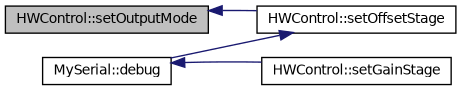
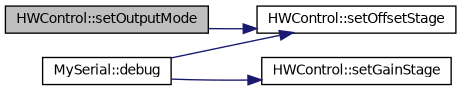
(240, 11) -> (226, 29)
(223, 62) -> (210, 80)
